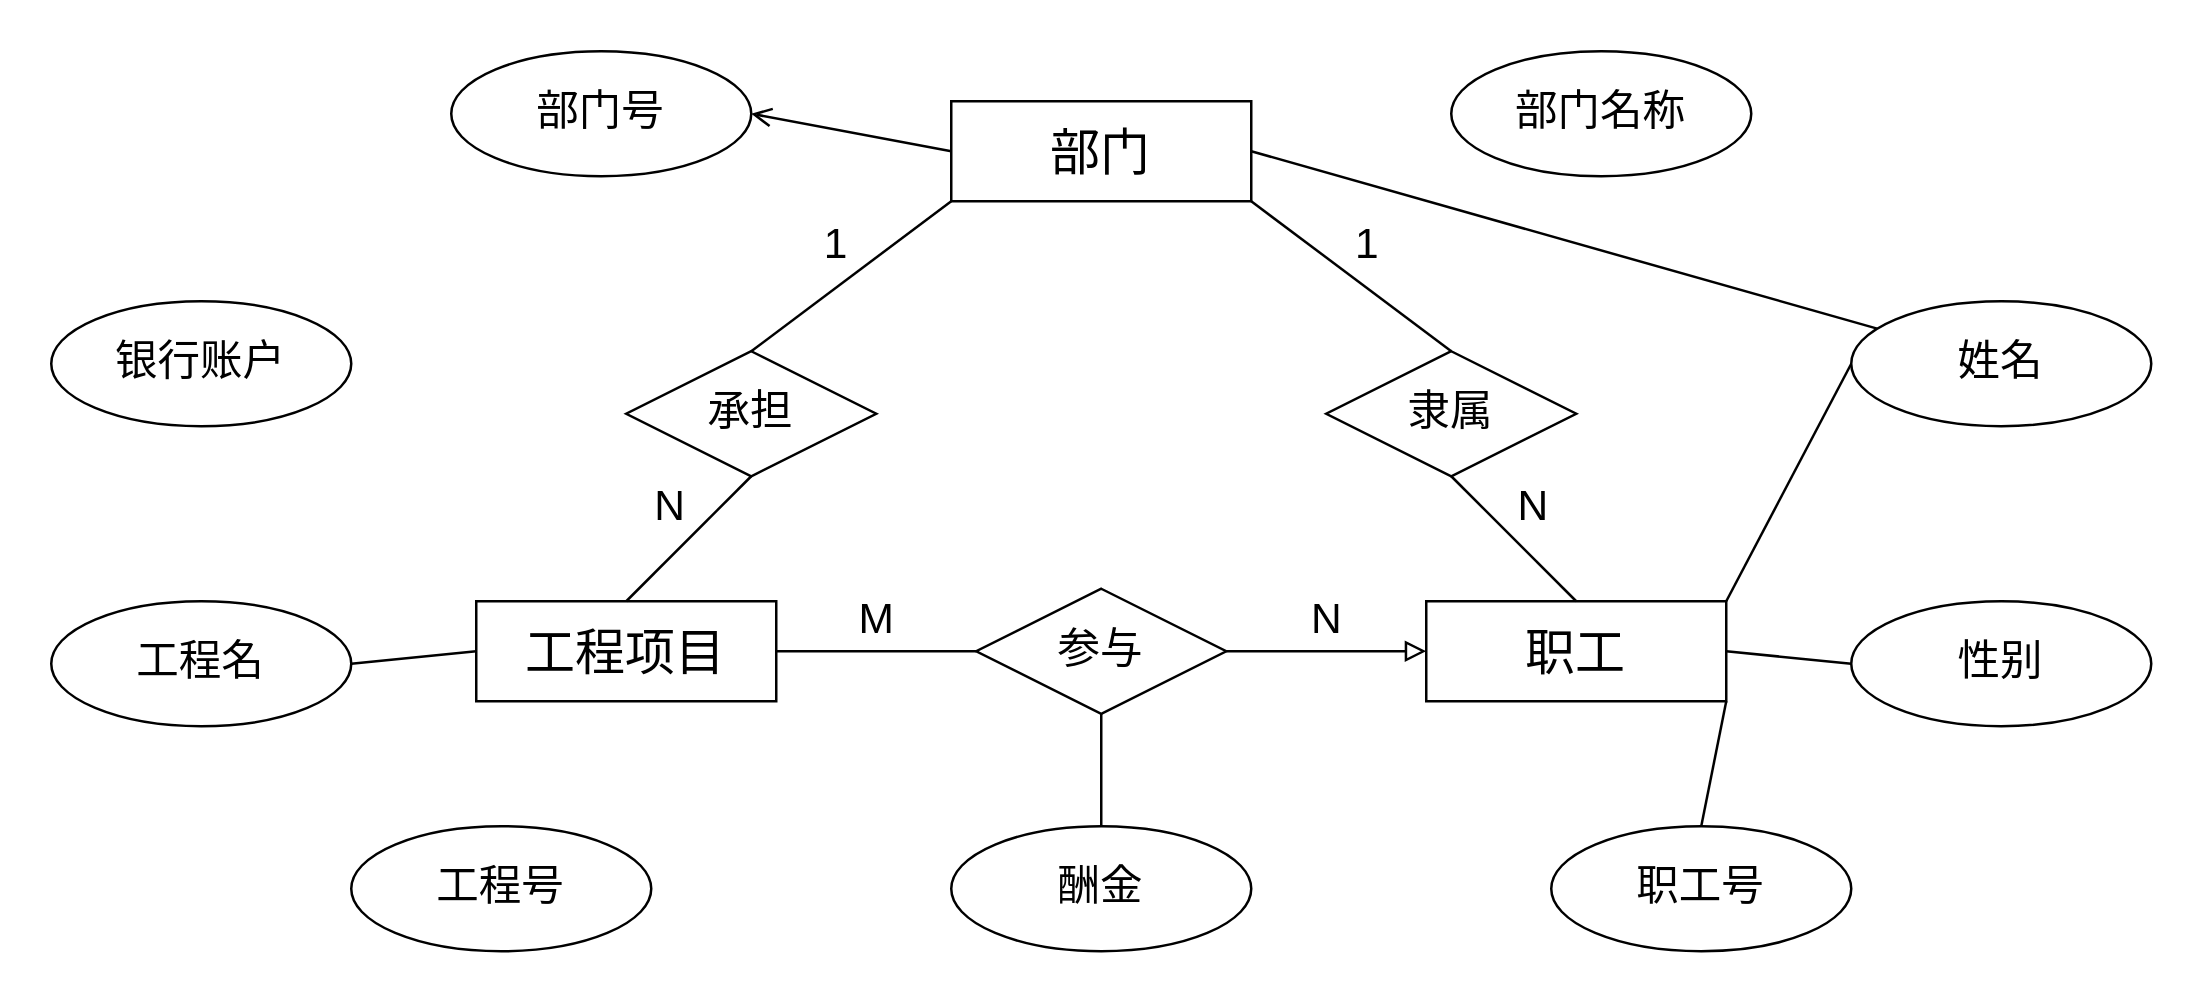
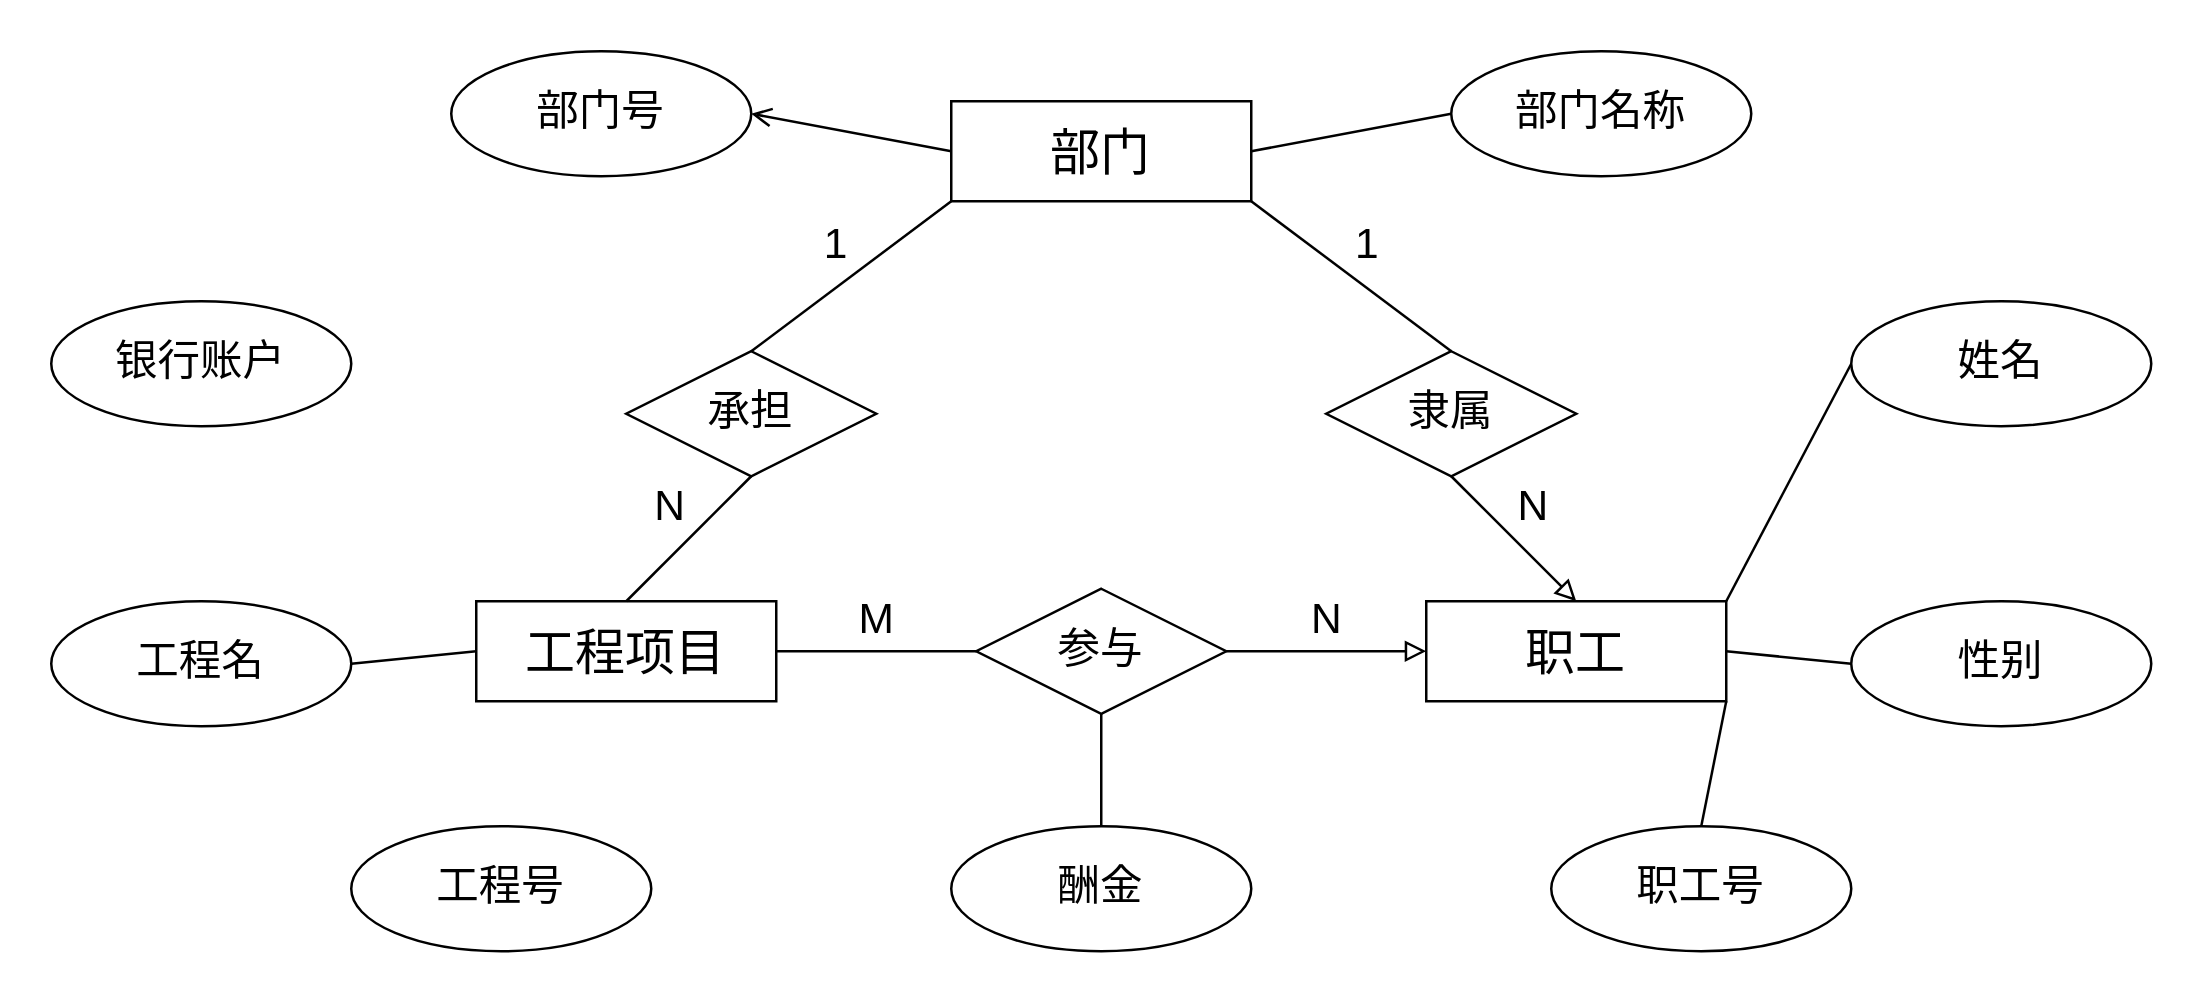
(1564, 240) -> (1351, 133)
(1567, 592) -> (1560, 585)
